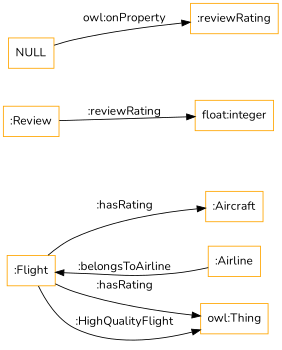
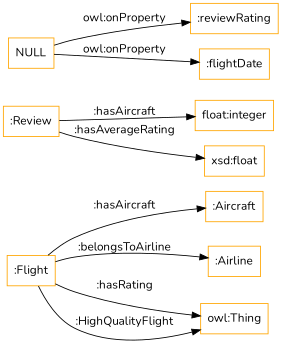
none -> (234, 64)
(125, 112) -> (125, 112)
none -> (234, 161)
(125, 205) -> (125, 205)
(136, 275) -> (127, 253)
